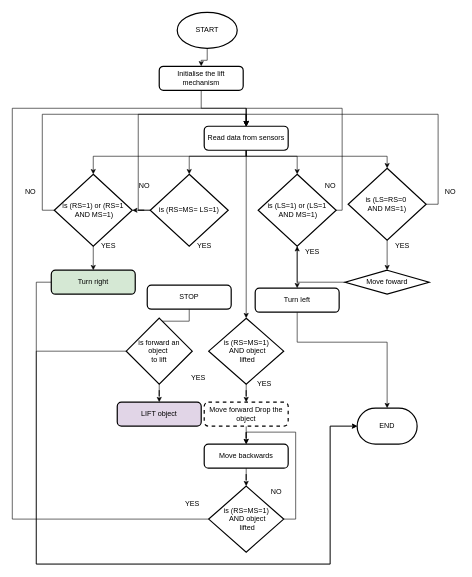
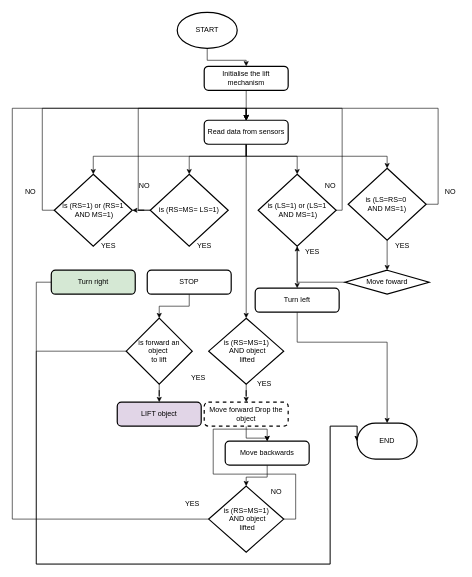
(201, 78) -> (246, 78)
(246, 138) -> (246, 132)
(93, 264) -> none
(189, 297) -> (189, 282)
(387, 426) -> (387, 441)
(246, 456) -> (267, 453)
